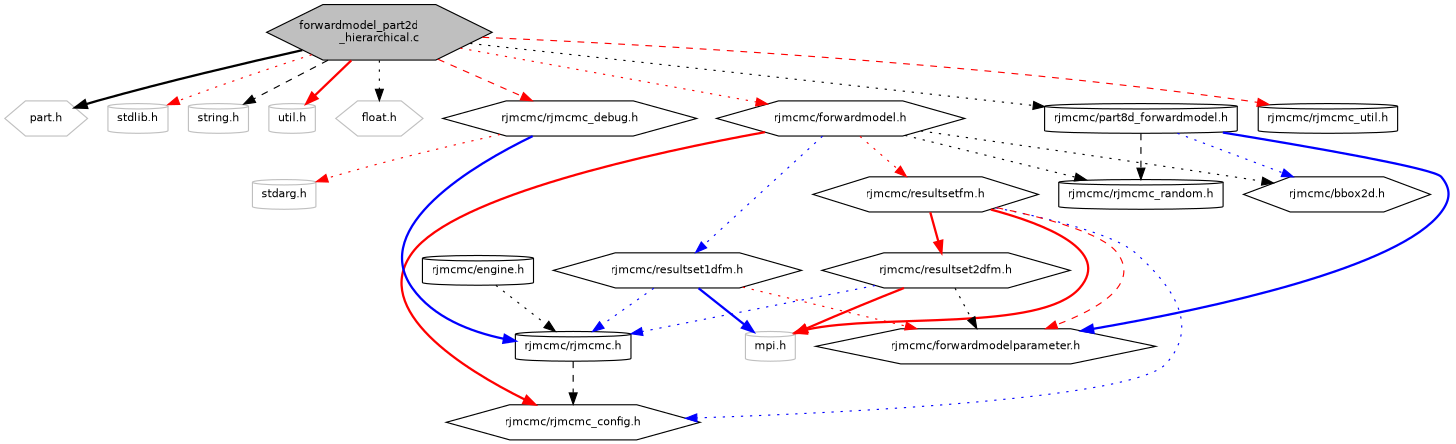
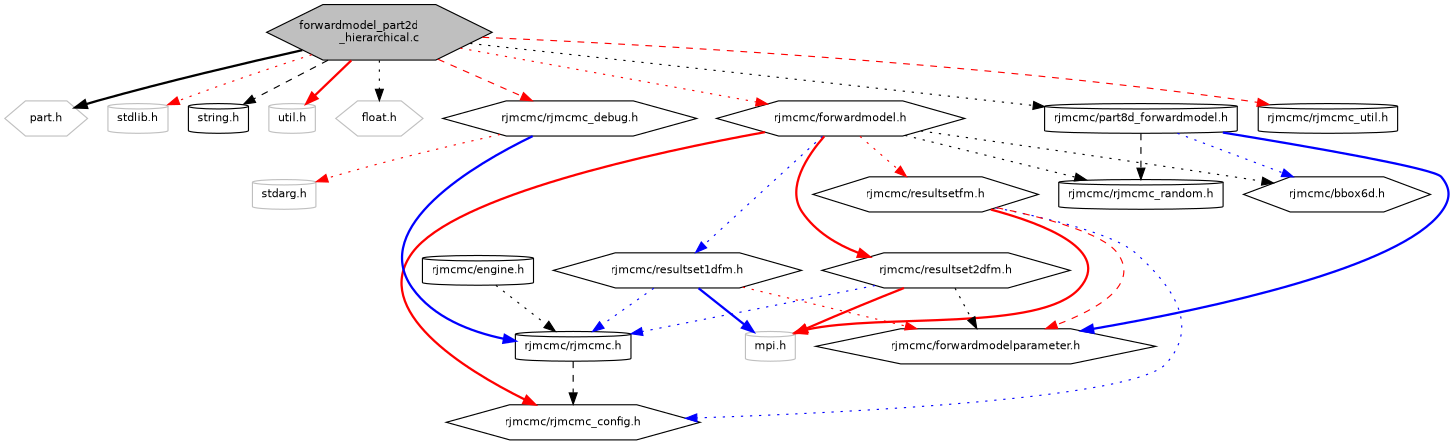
(218, 118) -> (218, 118)
(1337, 194) -> (1337, 194)
(934, 227) -> (799, 206)
